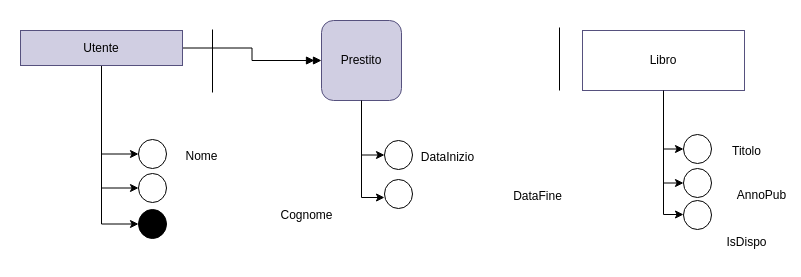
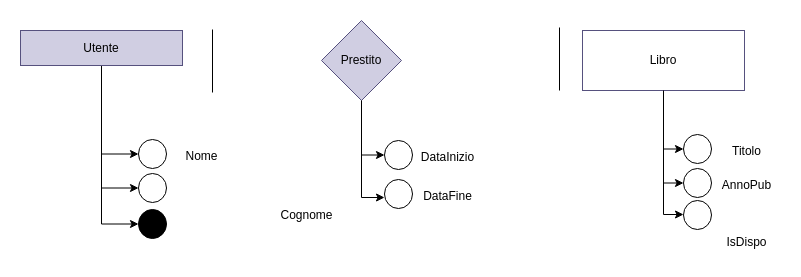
(250, 48) -> none
(362, 61) -> (362, 61)
(761, 196) -> (746, 186)
(537, 197) -> (447, 197)
